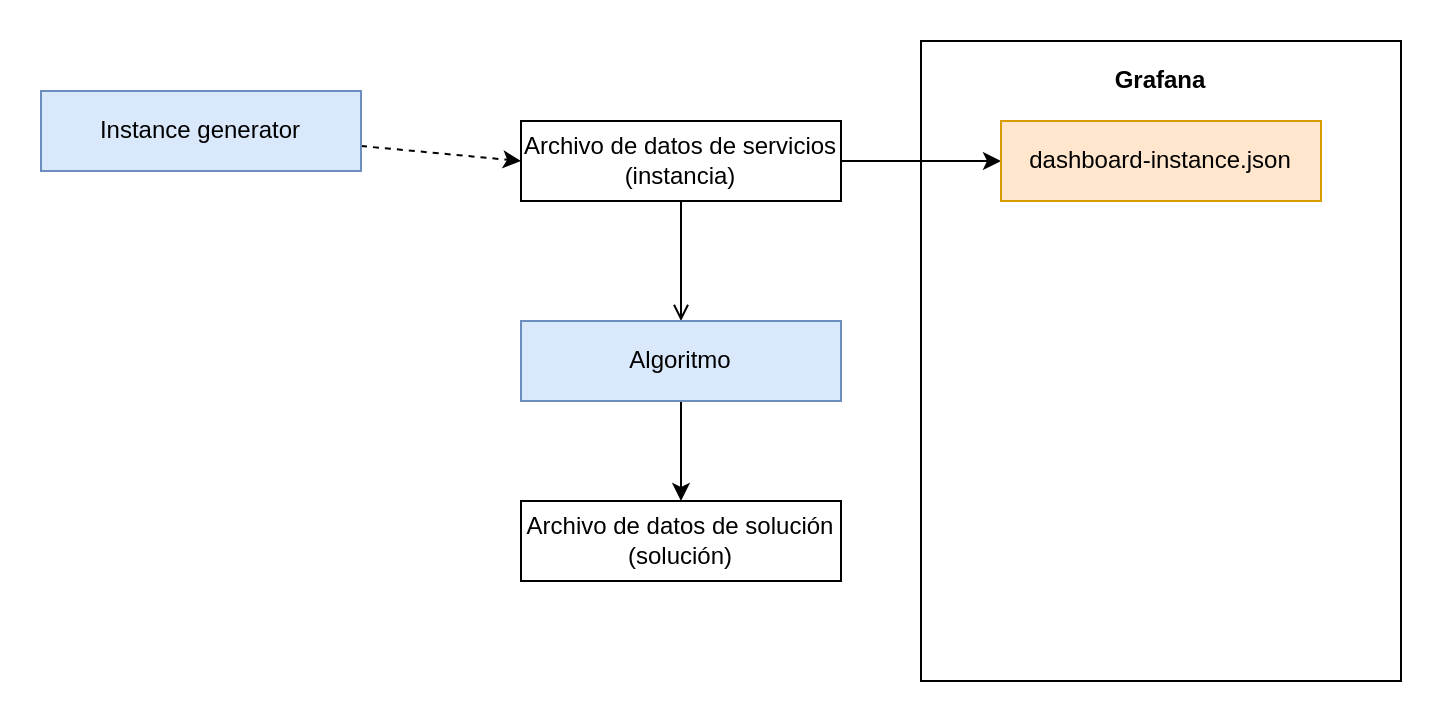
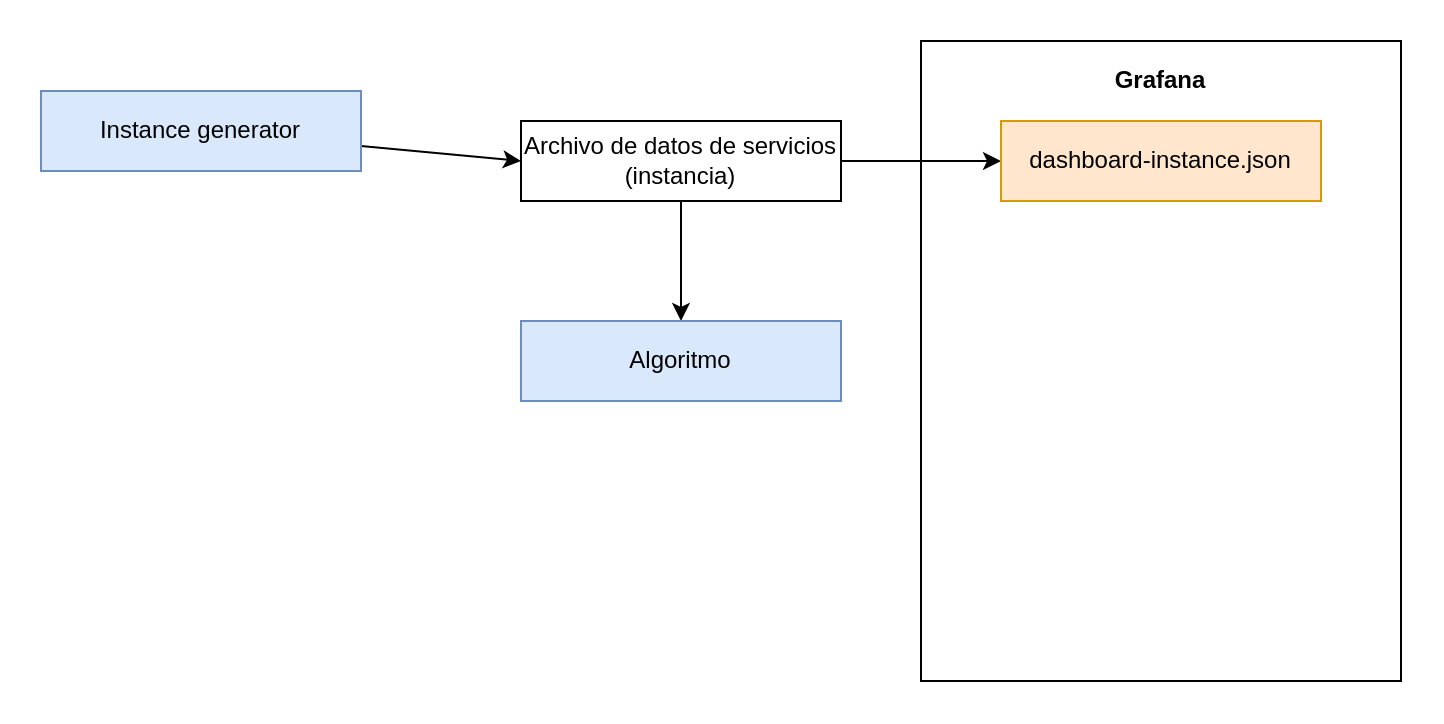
(434, 153) -> (434, 153)
(681, 308) -> (681, 306)
(681, 444) -> none
(681, 541) -> none
